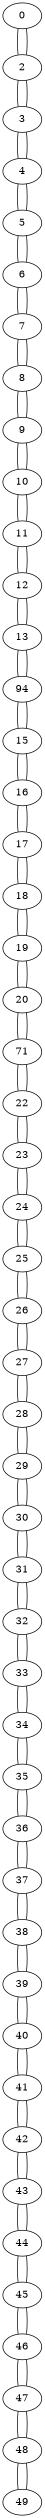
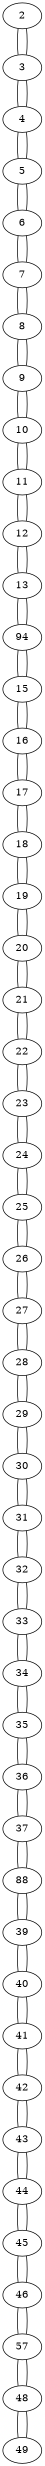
(22, 16) -> none
(22, 1052) -> (22, 1000)
(22, 1932) -> (22, 1881)
(22, 2399) -> (22, 2347)
